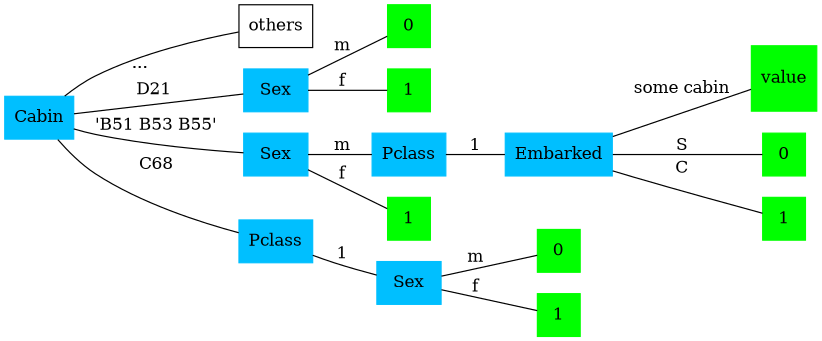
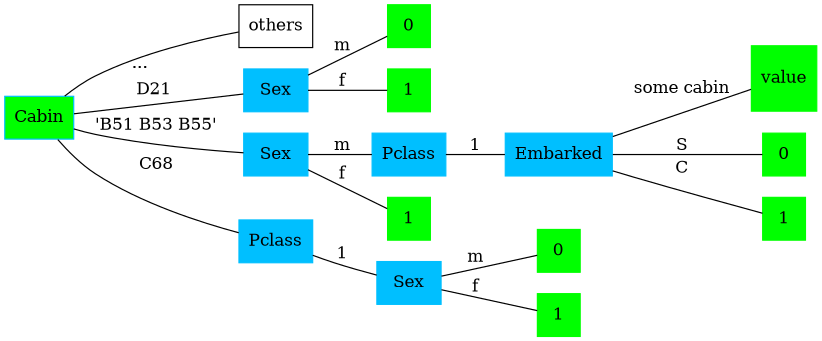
(39, 118) -> (39, 118)
